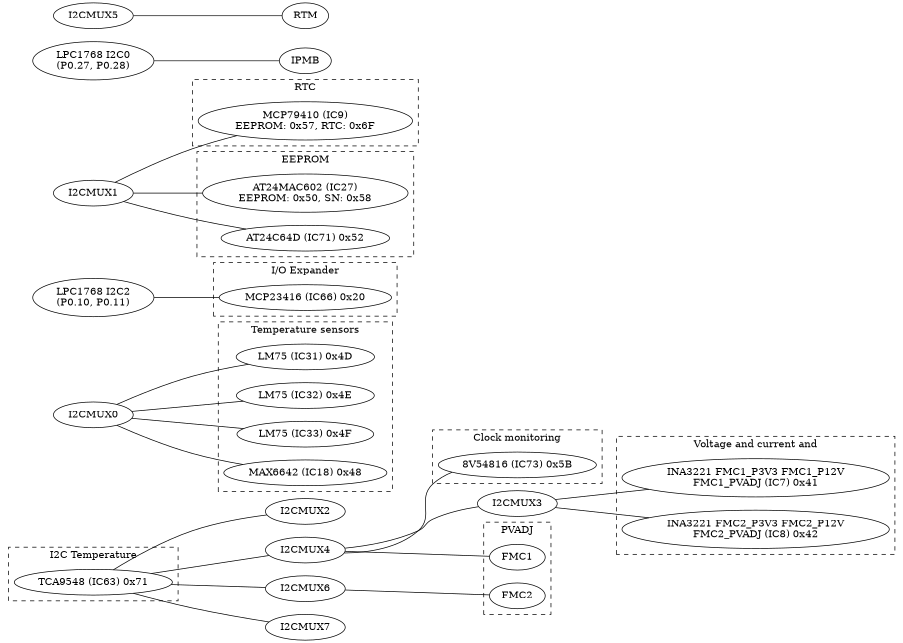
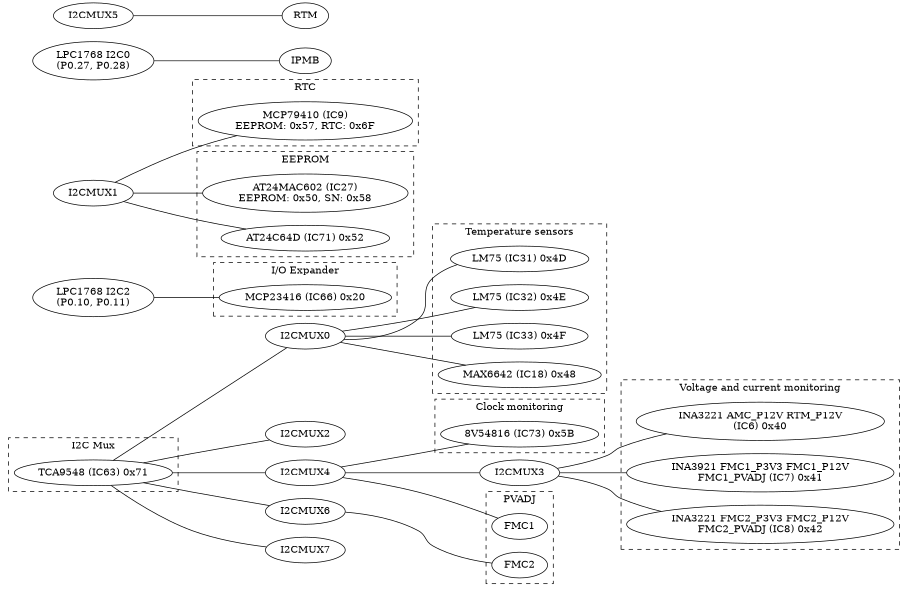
none -> (200, 404)
none -> (760, 421)
(756, 445) -> (760, 388)
(756, 478) -> (760, 473)
(93, 555) -> (93, 446)
